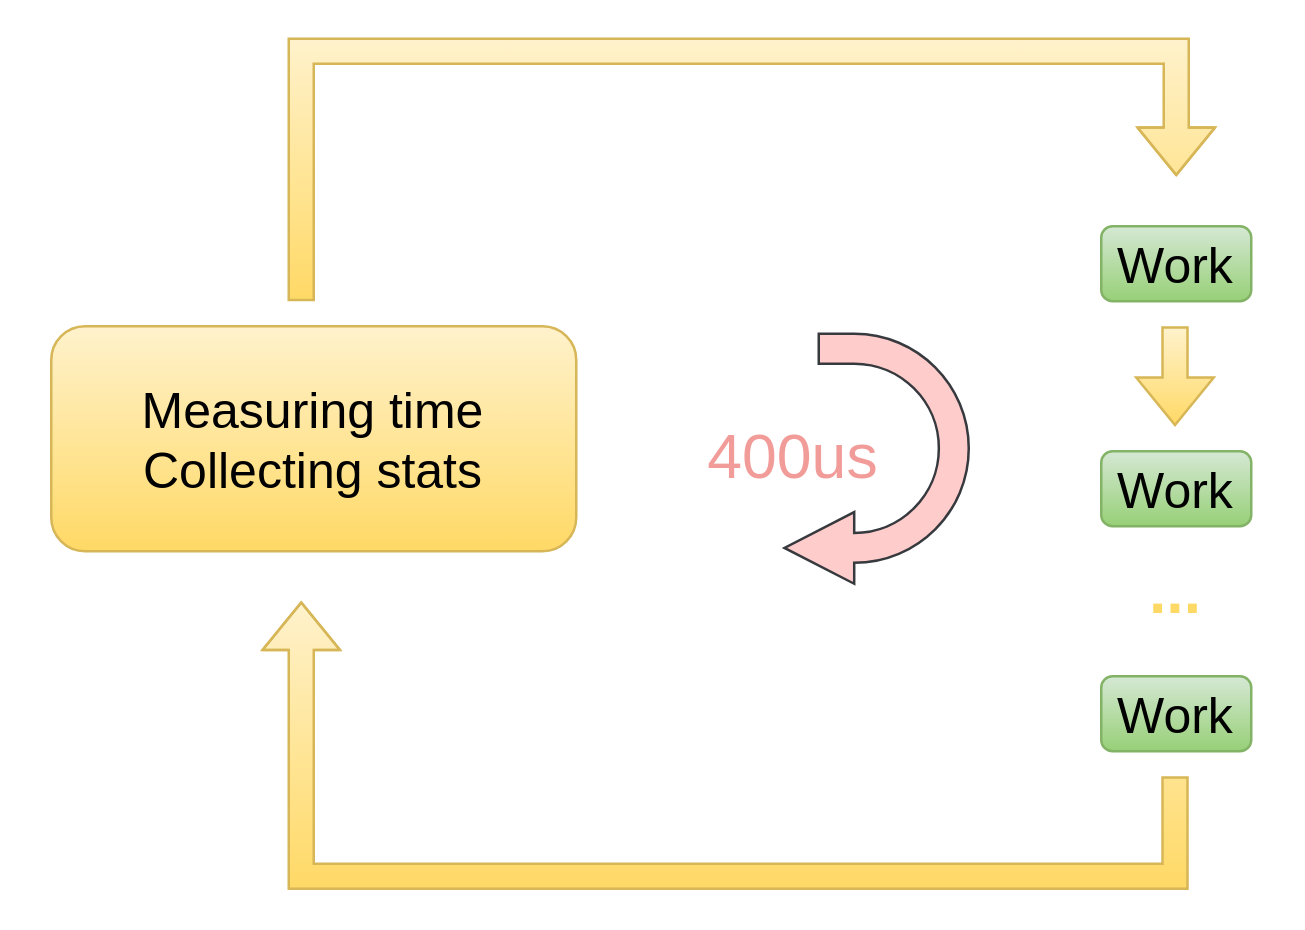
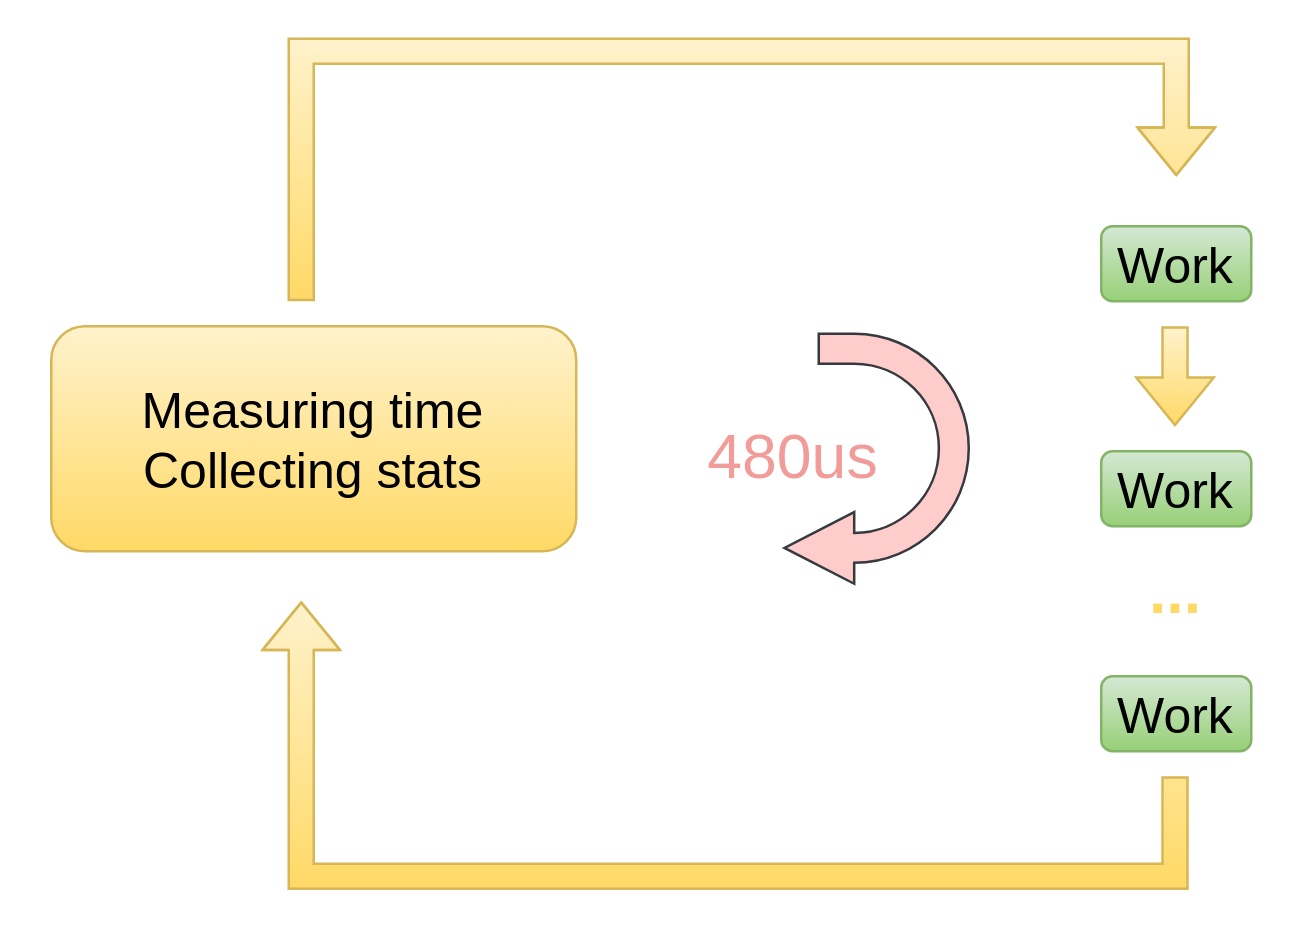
(794, 454) -> (794, 454)
